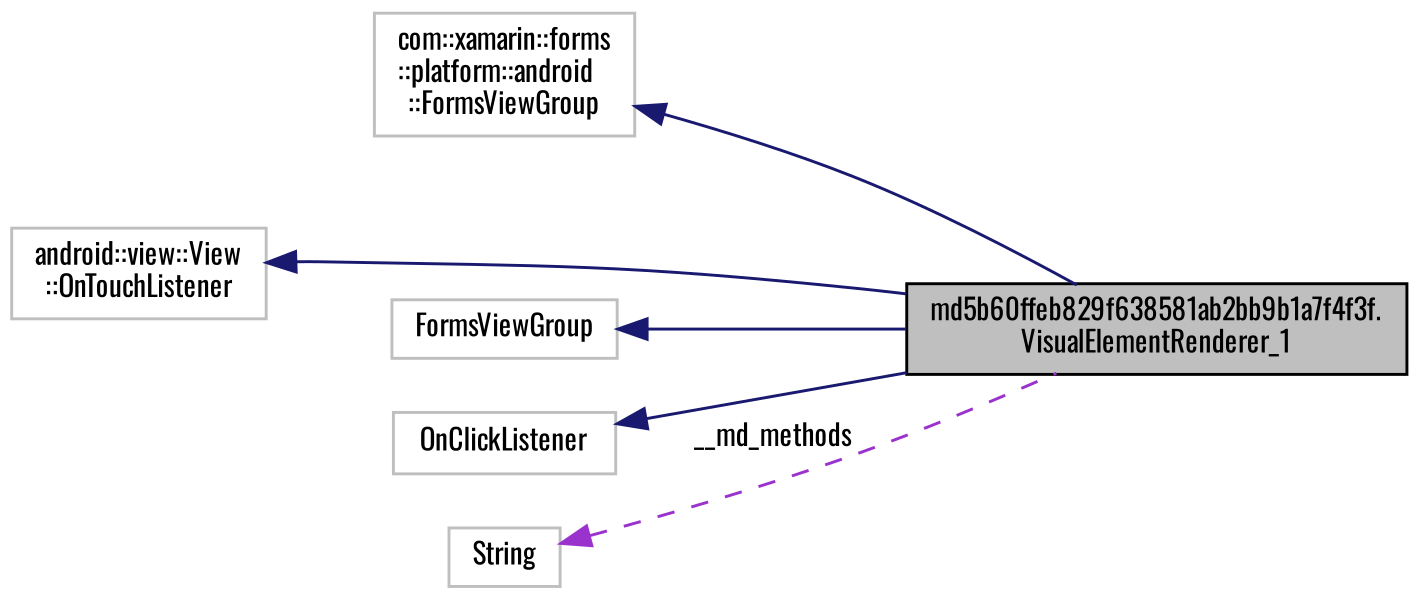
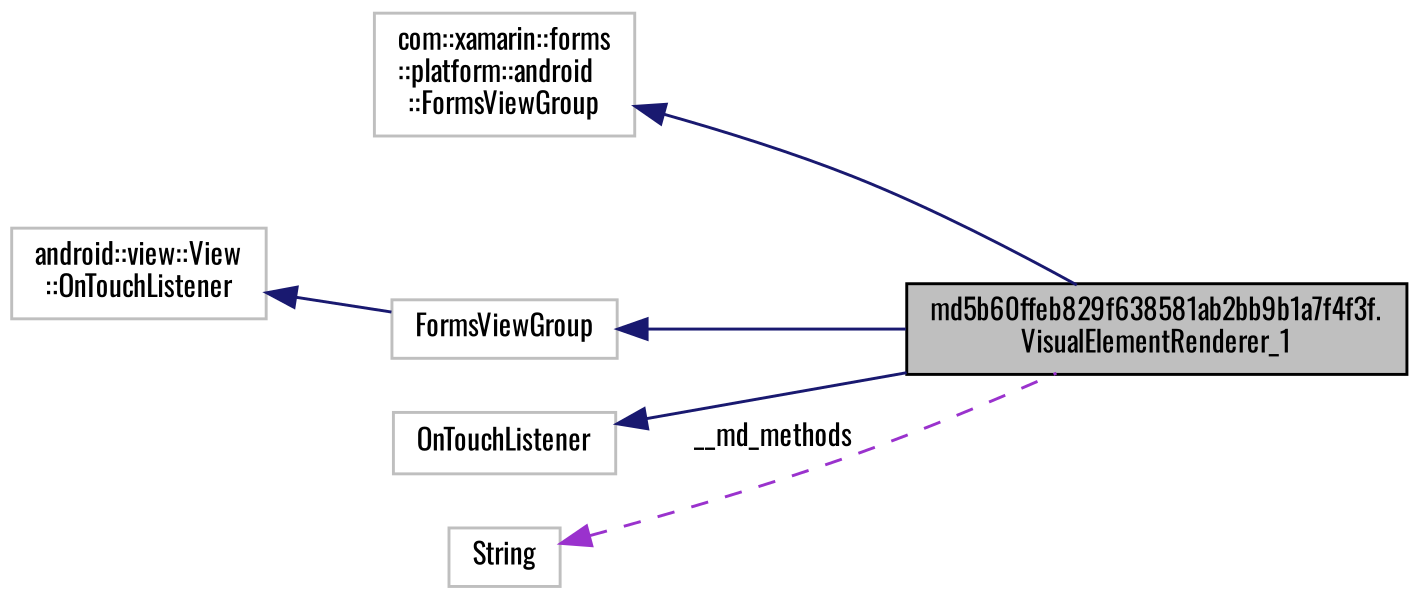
(602, 268) -> (344, 305)
(505, 443) -> (505, 443)
